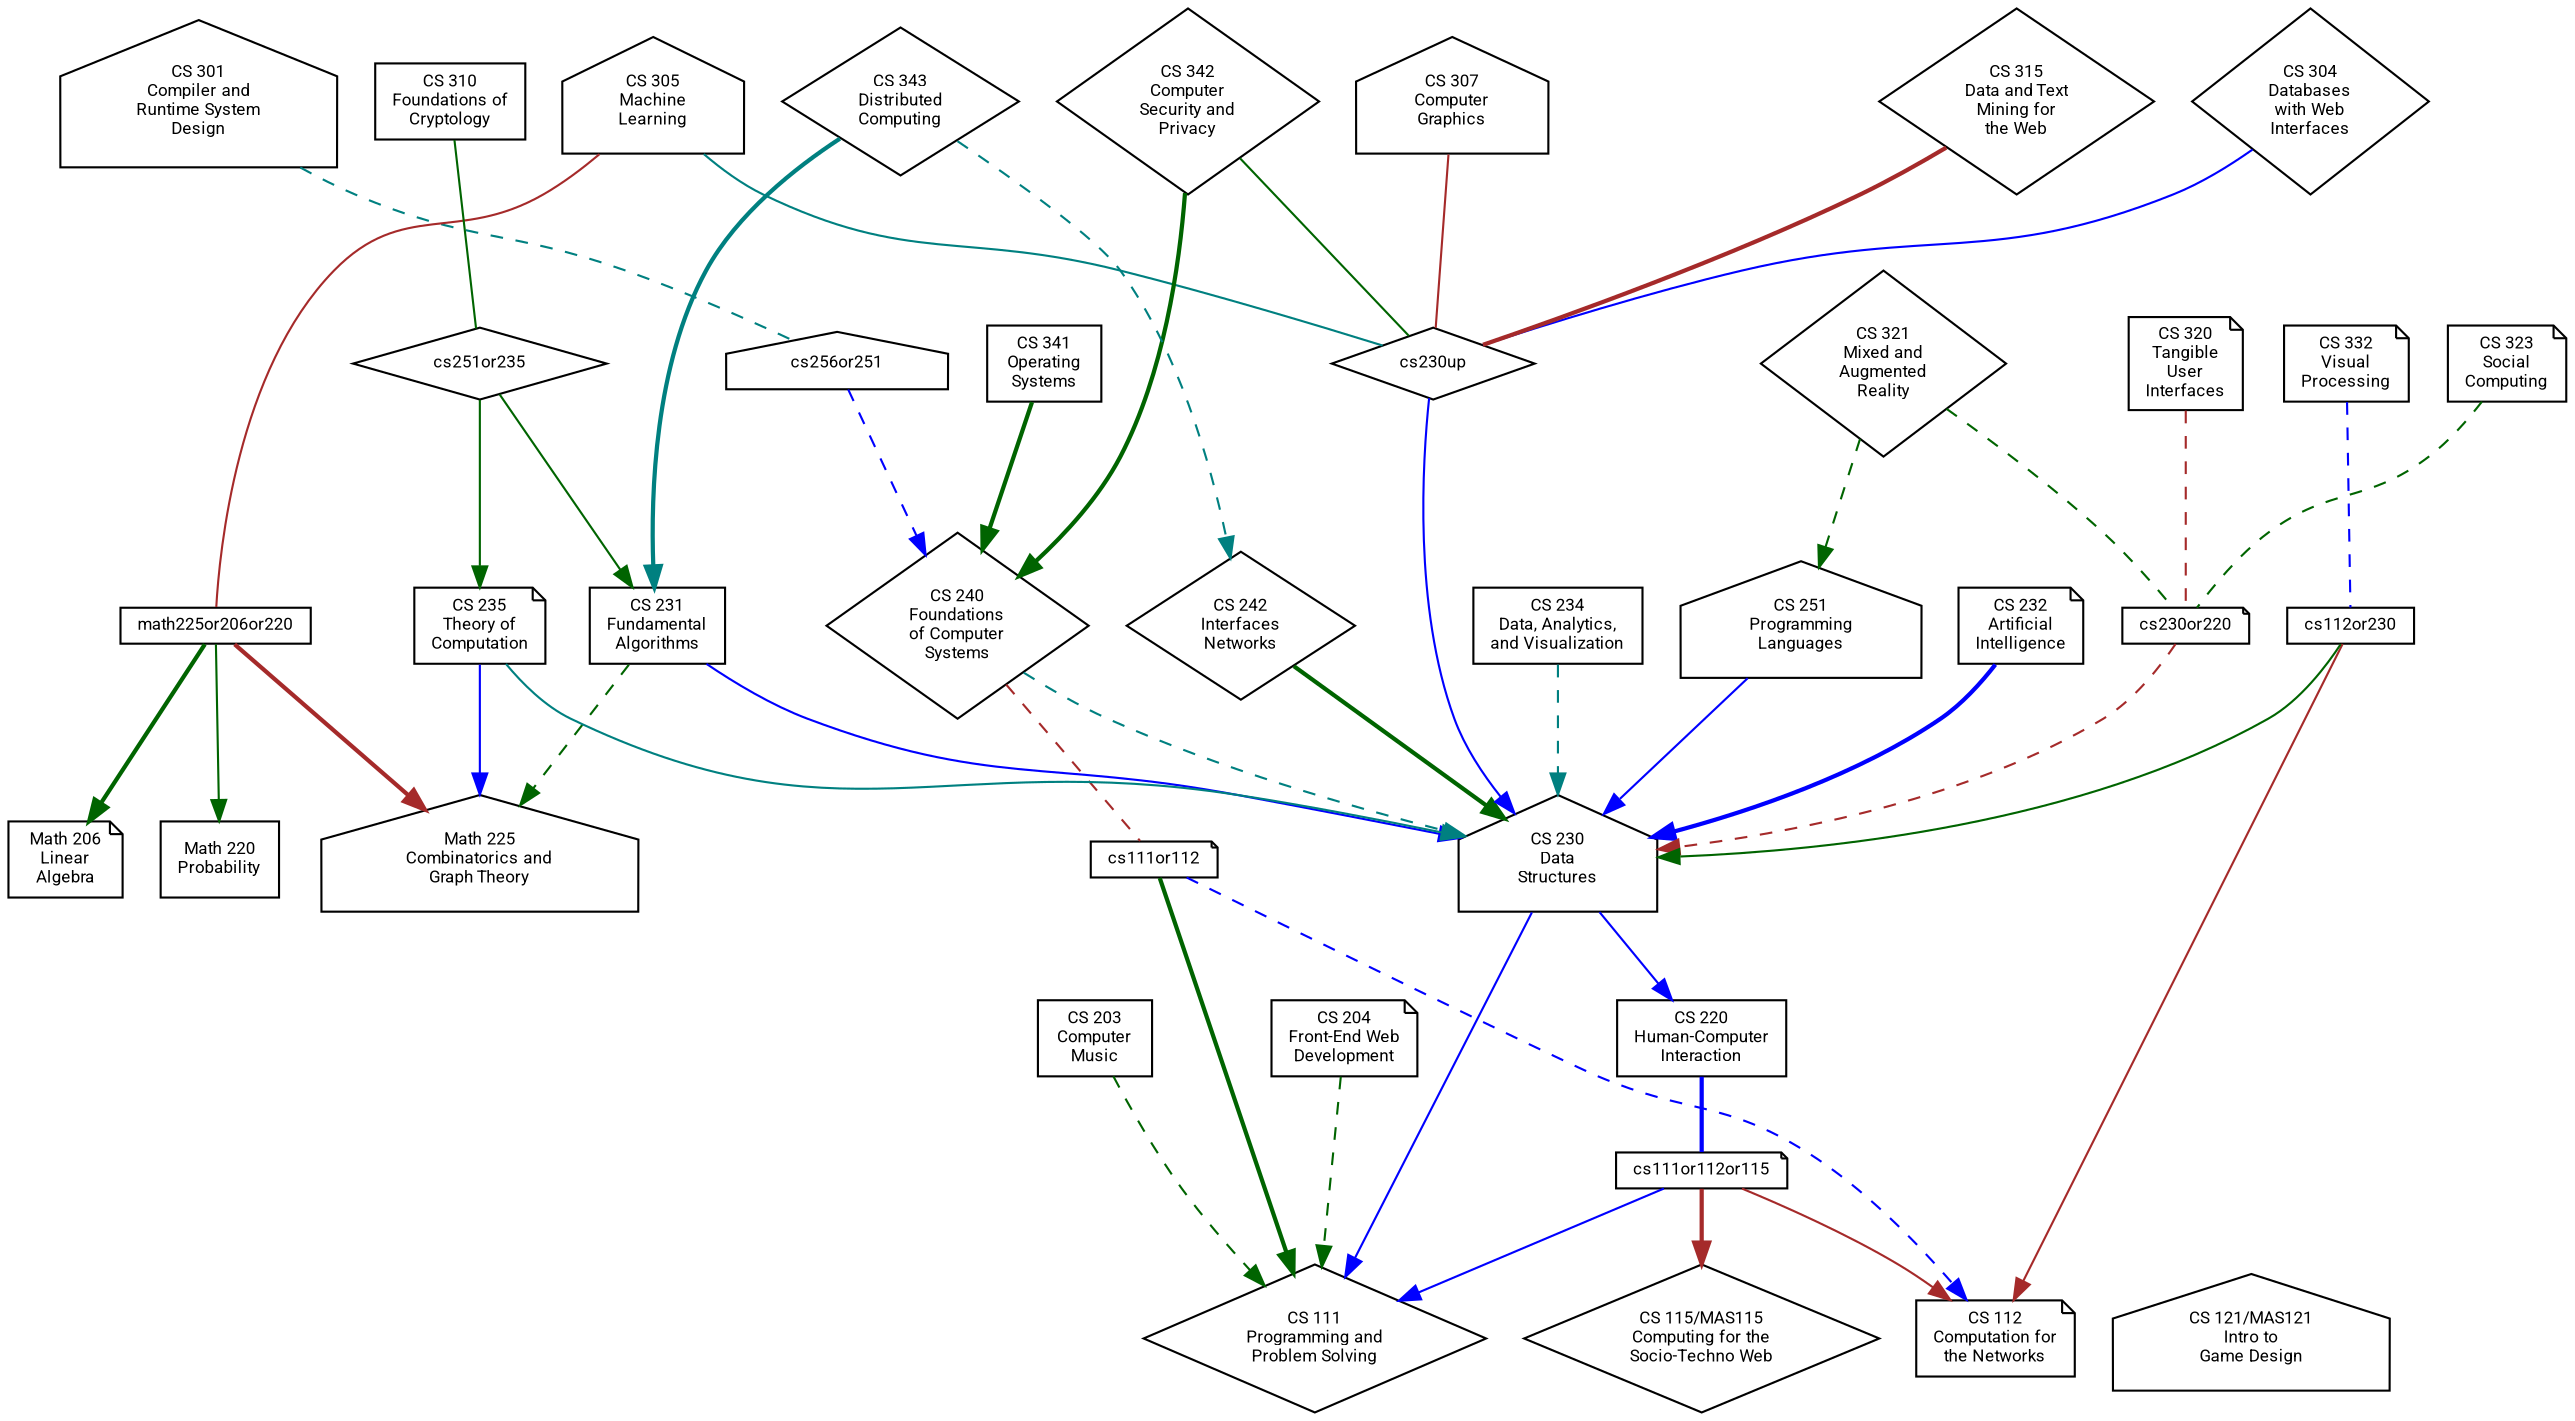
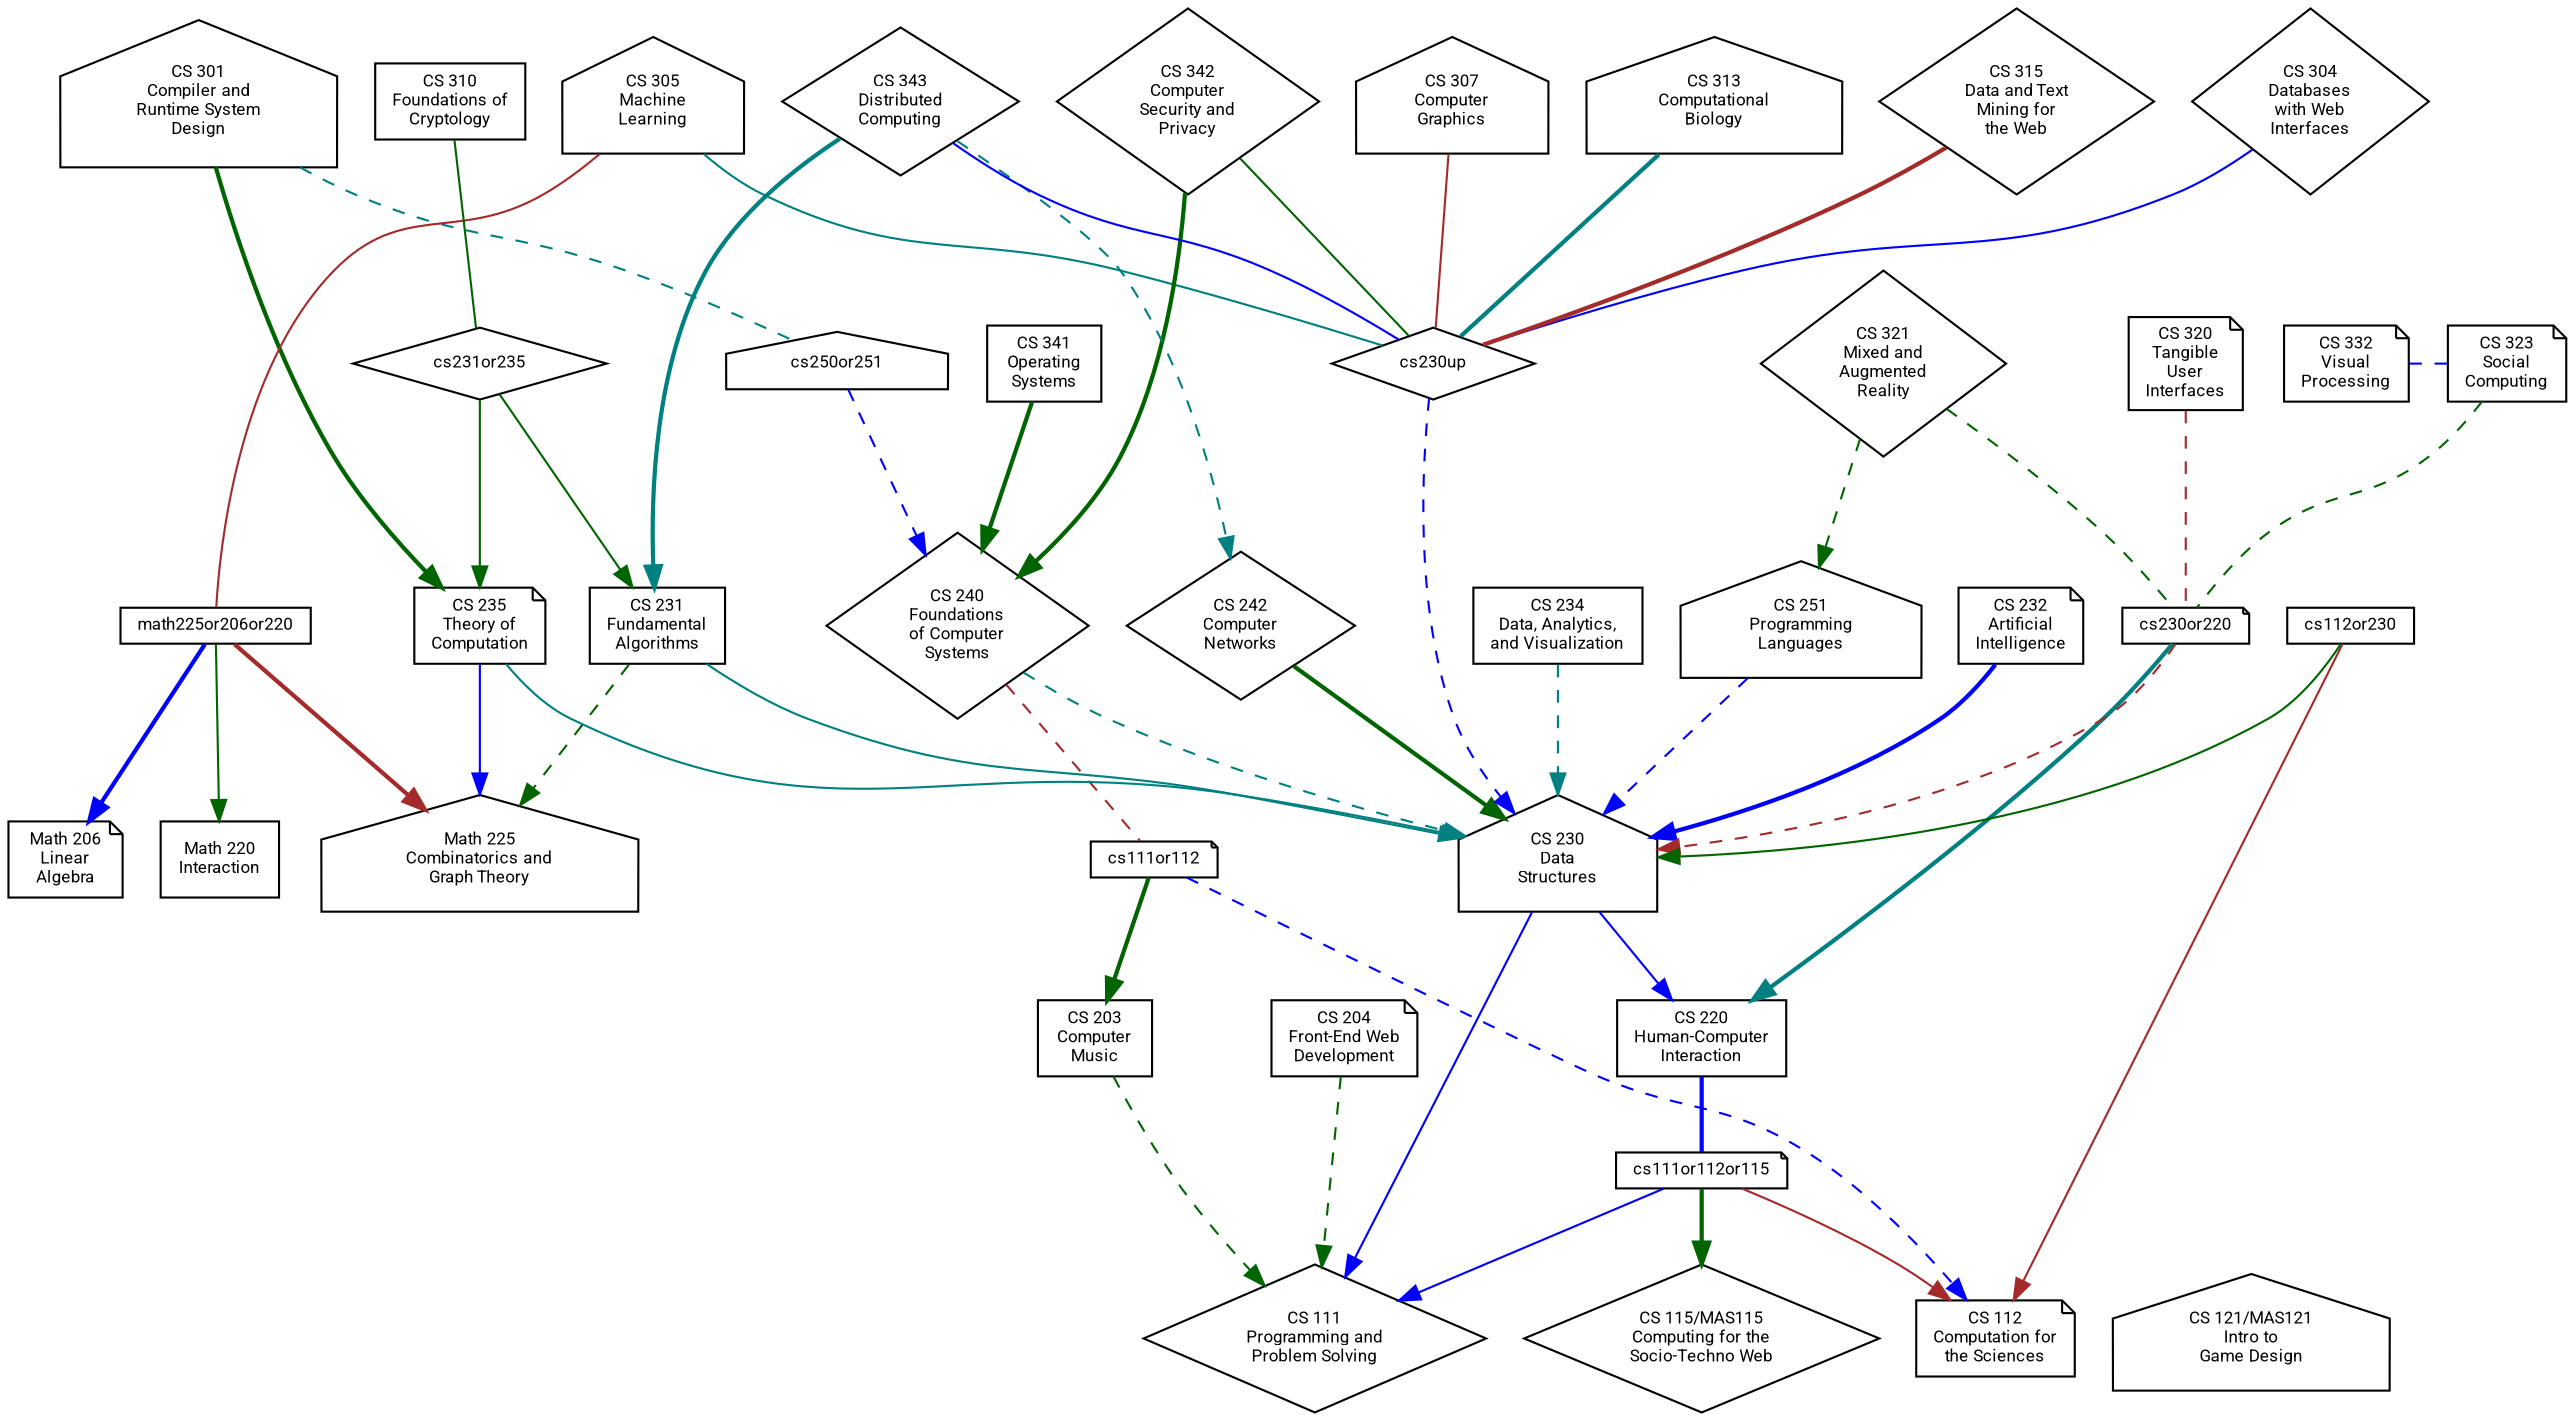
none -> (1714, 101)
none -> (1164, 236)
(480, 364) -> (480, 364)
(837, 364) -> (837, 364)
none -> (295, 384)
(2349, 510) -> (2428, 364)
(1429, 605) -> (1429, 605)
(1241, 626) -> (1241, 626)
(153, 724) -> (153, 724)
(1684, 738) -> (1684, 738)
(1027, 770) -> (1027, 770)
none -> (1960, 842)
(220, 859) -> (220, 859)
(1223, 1065) -> (1131, 929)
(1702, 1215) -> (1702, 1215)
(1996, 1338) -> (1996, 1338)
